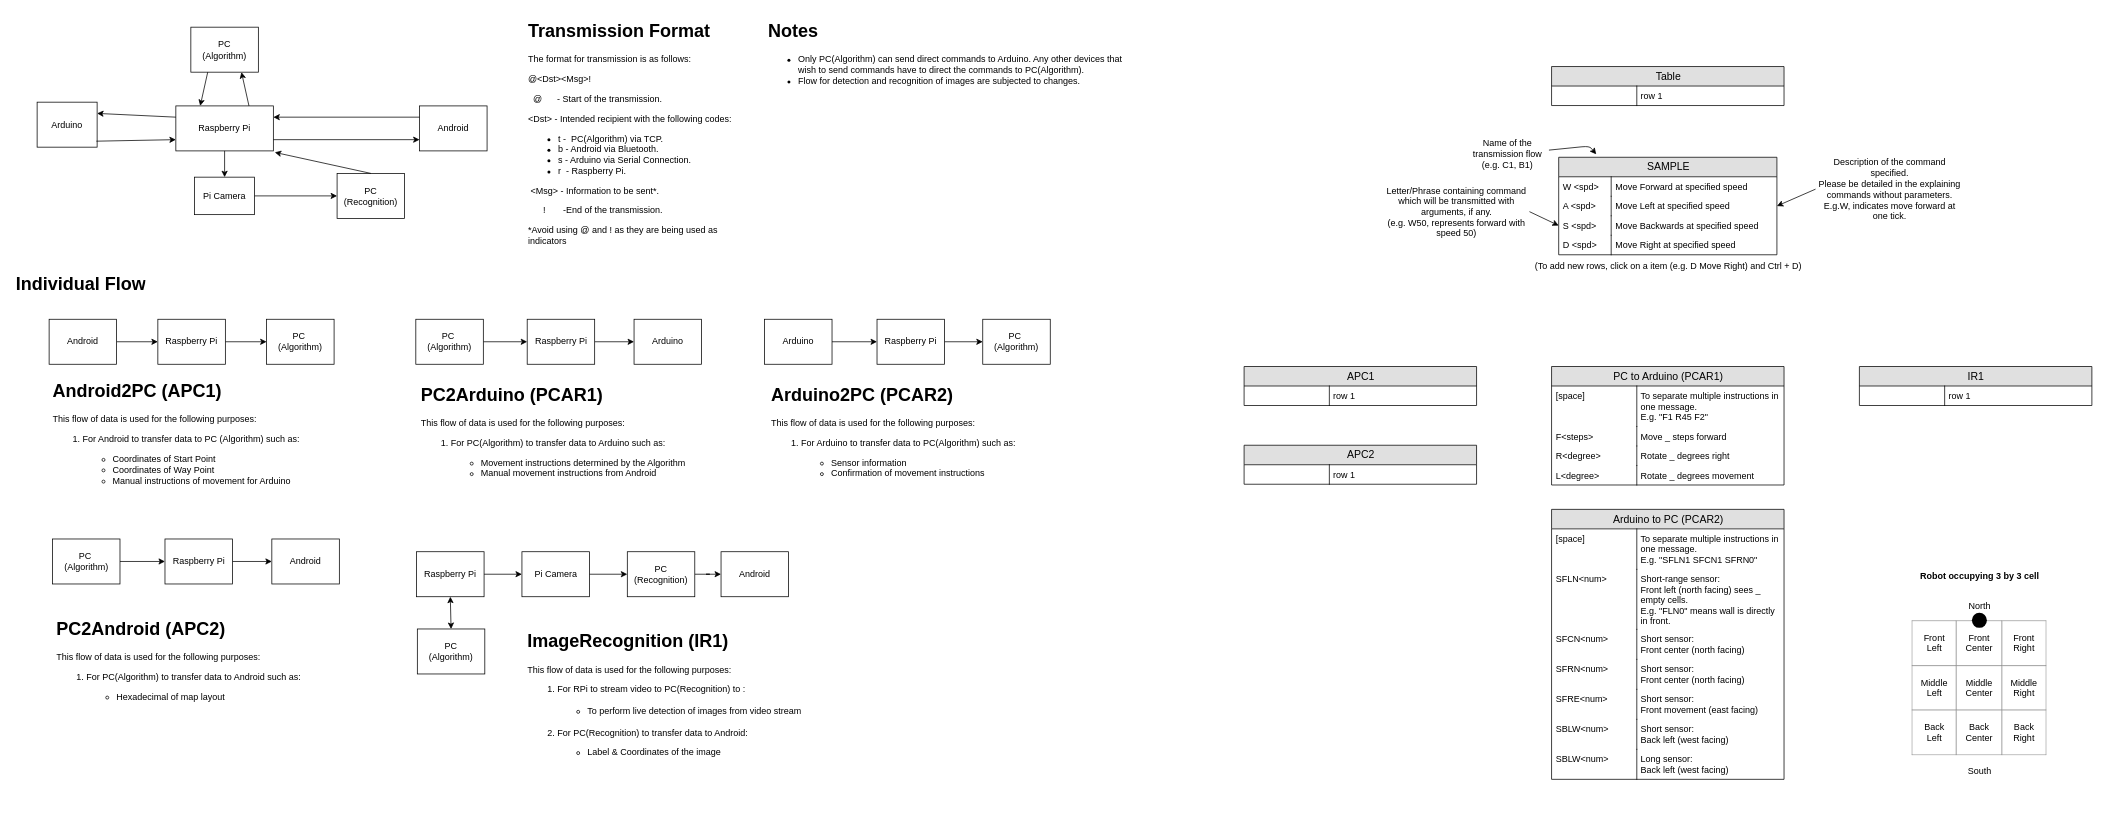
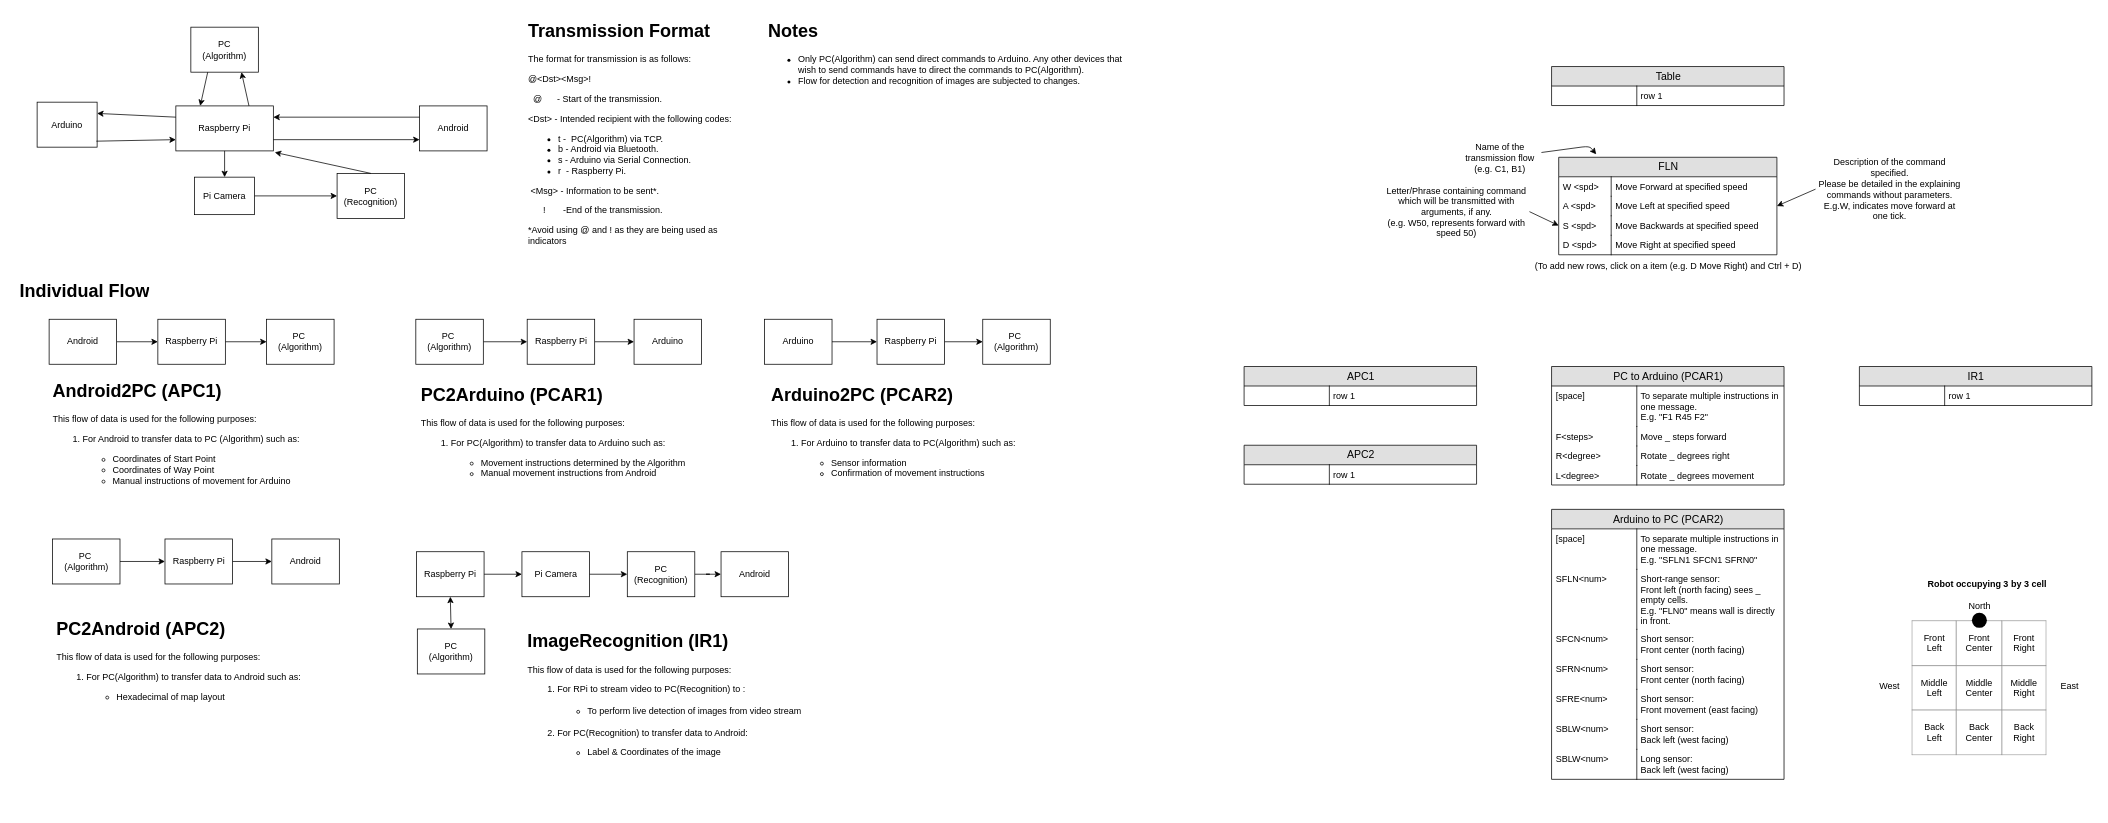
(1508, 154) -> (1500, 158)
(1669, 167) -> (1669, 167)
(151, 290) -> (155, 298)
(1980, 576) -> (1987, 584)
none -> (1890, 686)
none -> (2070, 686)
(1980, 771) -> none
